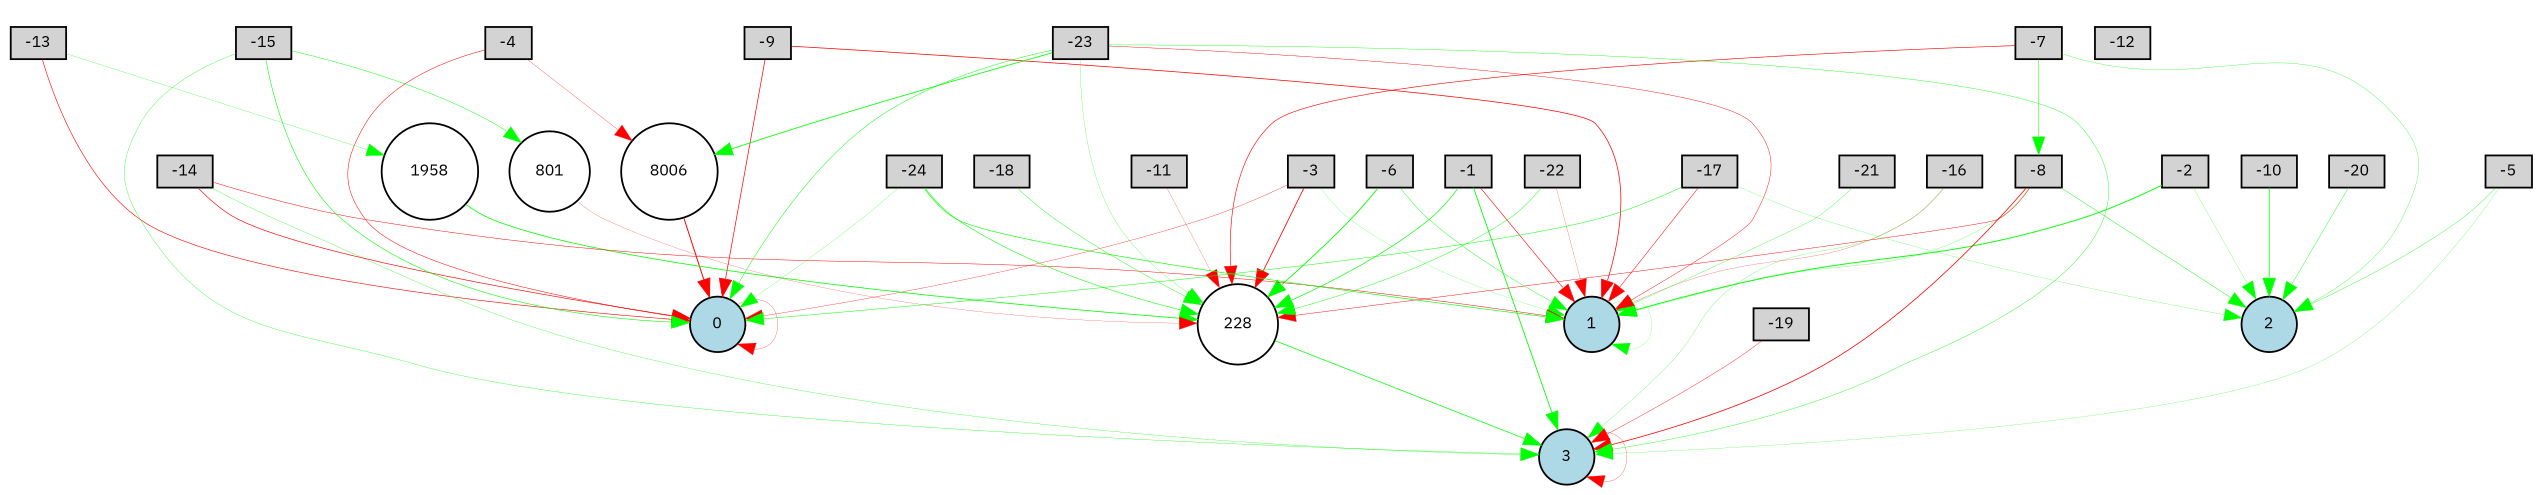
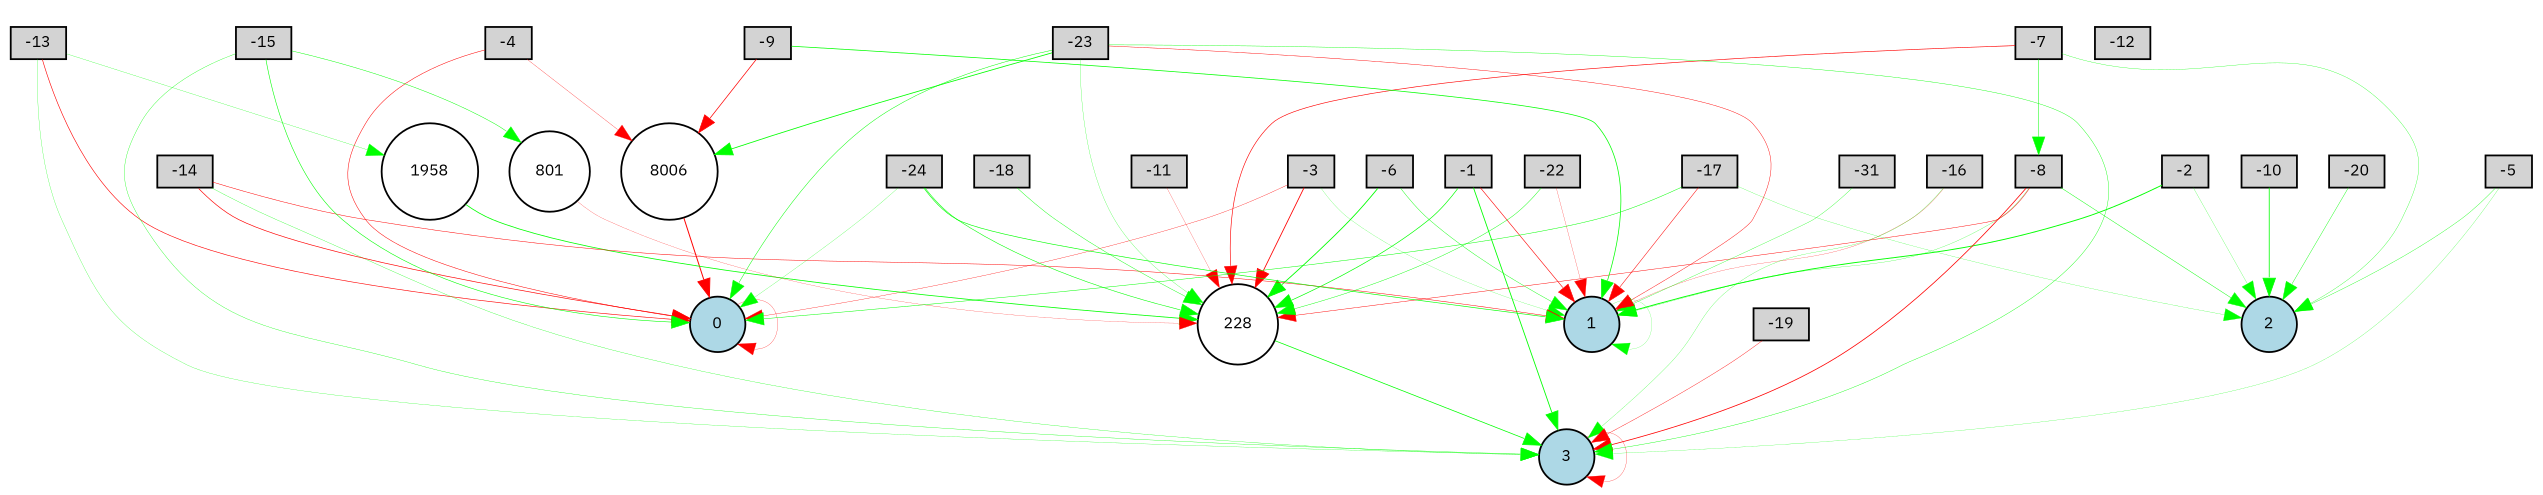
(1277, 80) -> (1277, 80)
(745, 169) -> (733, 89)
(1867, 172) -> (1867, 172)
none -> (671, 422)
